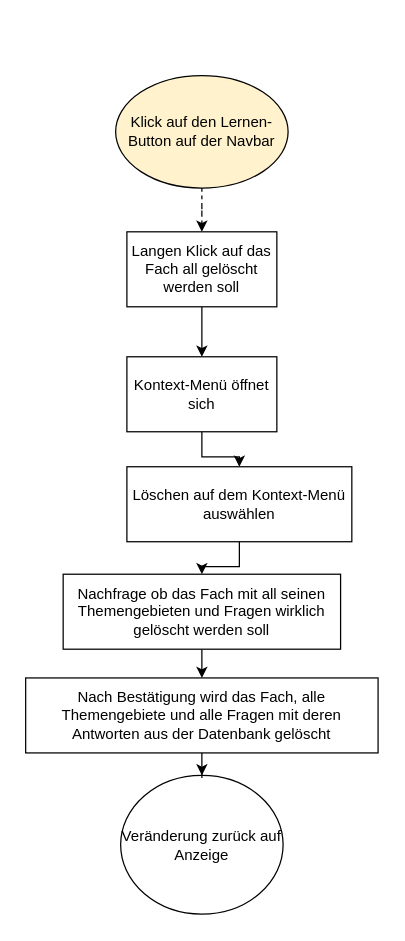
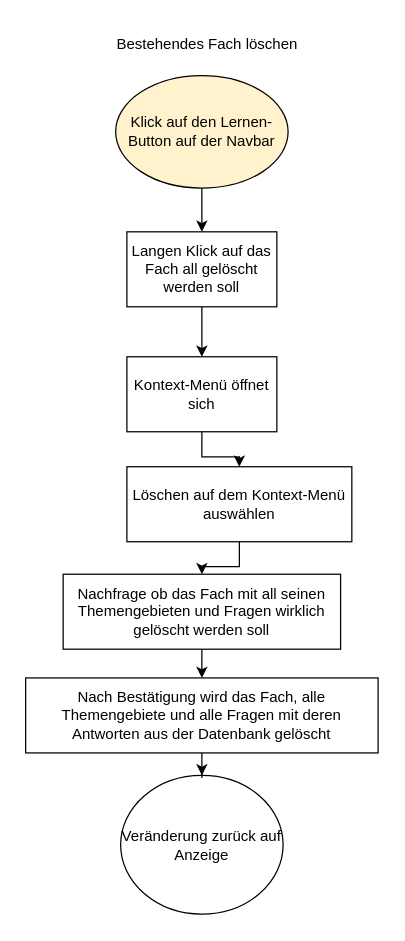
none -> (208, 44)
(202, 211) -> (202, 211)
